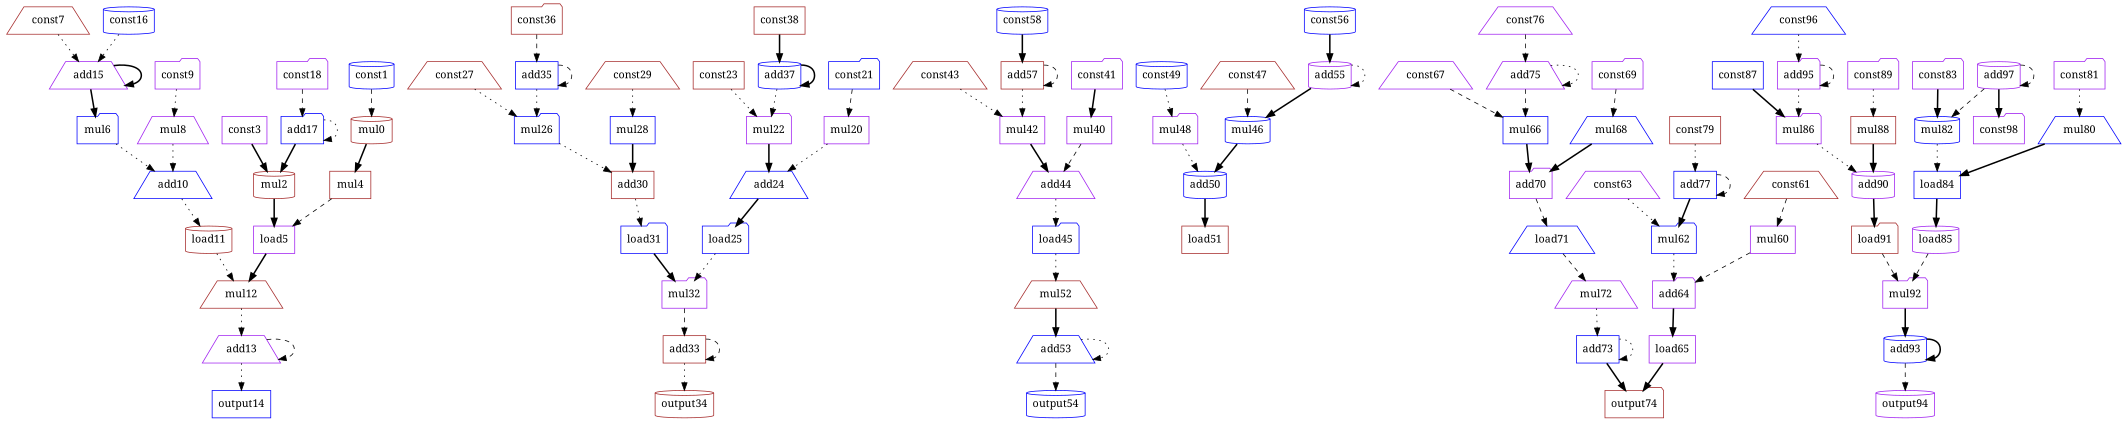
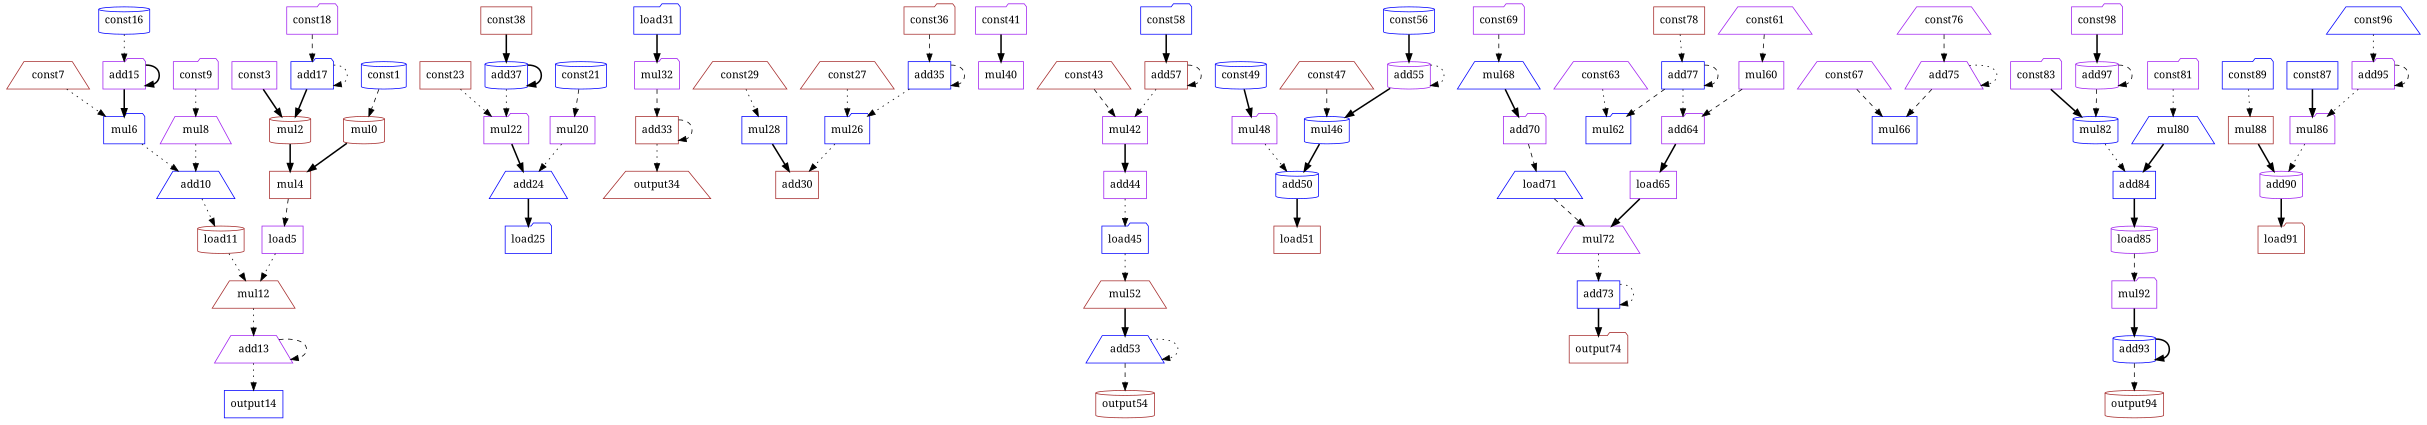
(1022, 21) -> (1166, 21)
(66, 45) -> (83, 101)
(88, 75) -> (124, 75)
(854, 75) -> (581, 75)
(1873, 75) -> (2248, 75)
(1168, 99) -> (1247, 99)
(1999, 99) -> (2097, 44)
(978, 101) -> (1102, 100)
(1695, 130) -> (1679, 21)
(1075, 154) -> none
(1528, 154) -> none
(1056, 185) -> (1125, 185)
(1791, 185) -> (1765, 21)
(1937, 185) -> (2134, 185)
(274, 209) -> (290, 154)
(638, 209) -> none
(1686, 209) -> (1649, 100)
(1674, 263) -> (1683, 99)
(260, 264) -> (270, 264)
(707, 264) -> none
(1888, 264) -> none
(1656, 374) -> (1629, 210)
(684, 404) -> (657, 185)
(1056, 404) -> (1125, 404)
(1905, 404) -> (2134, 404)
